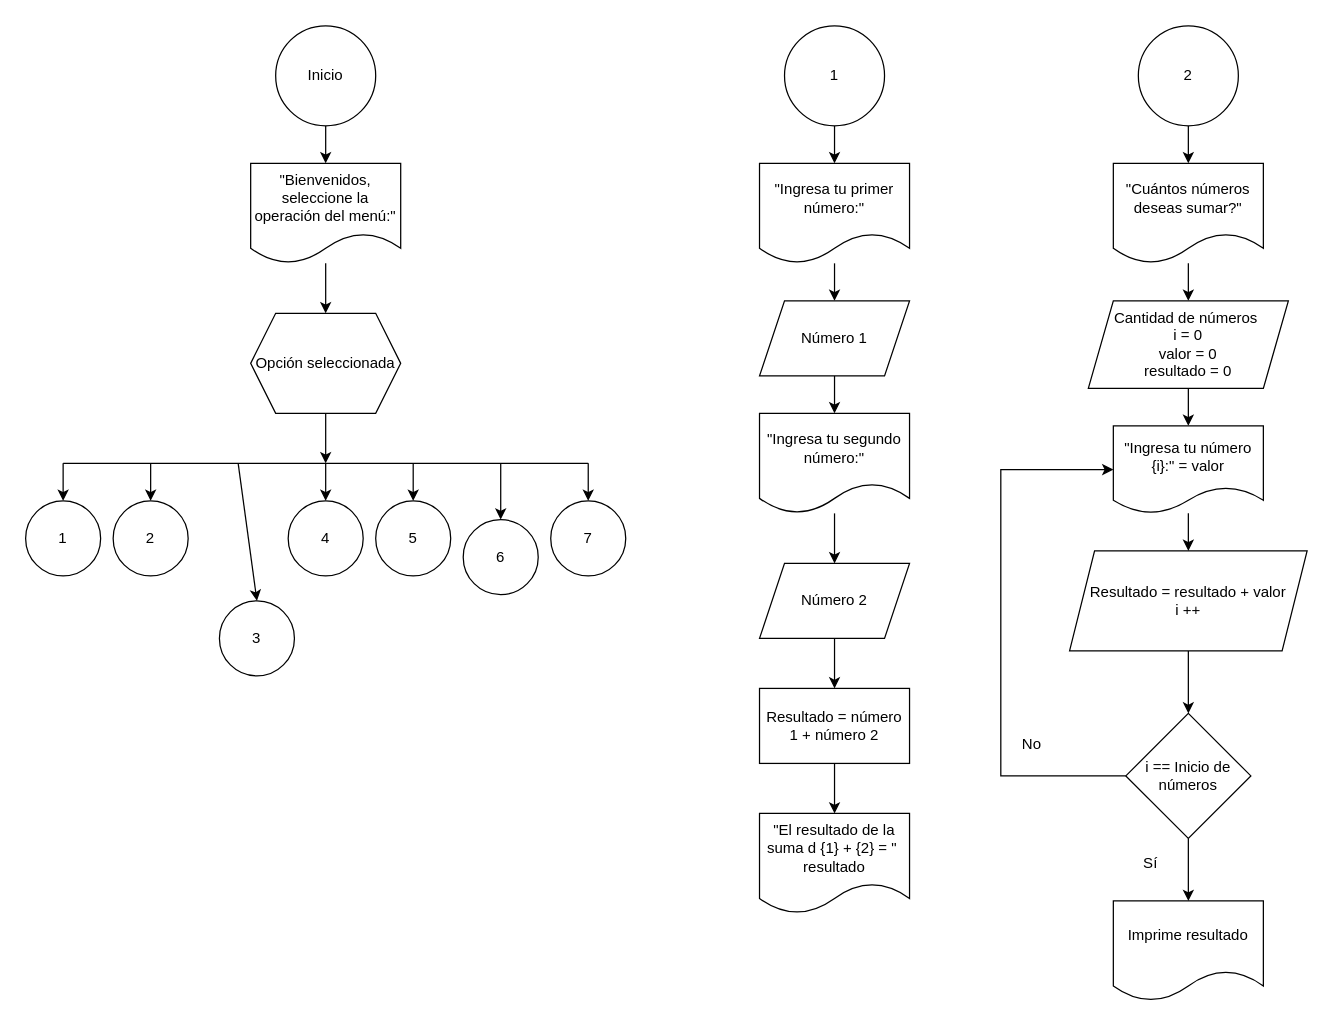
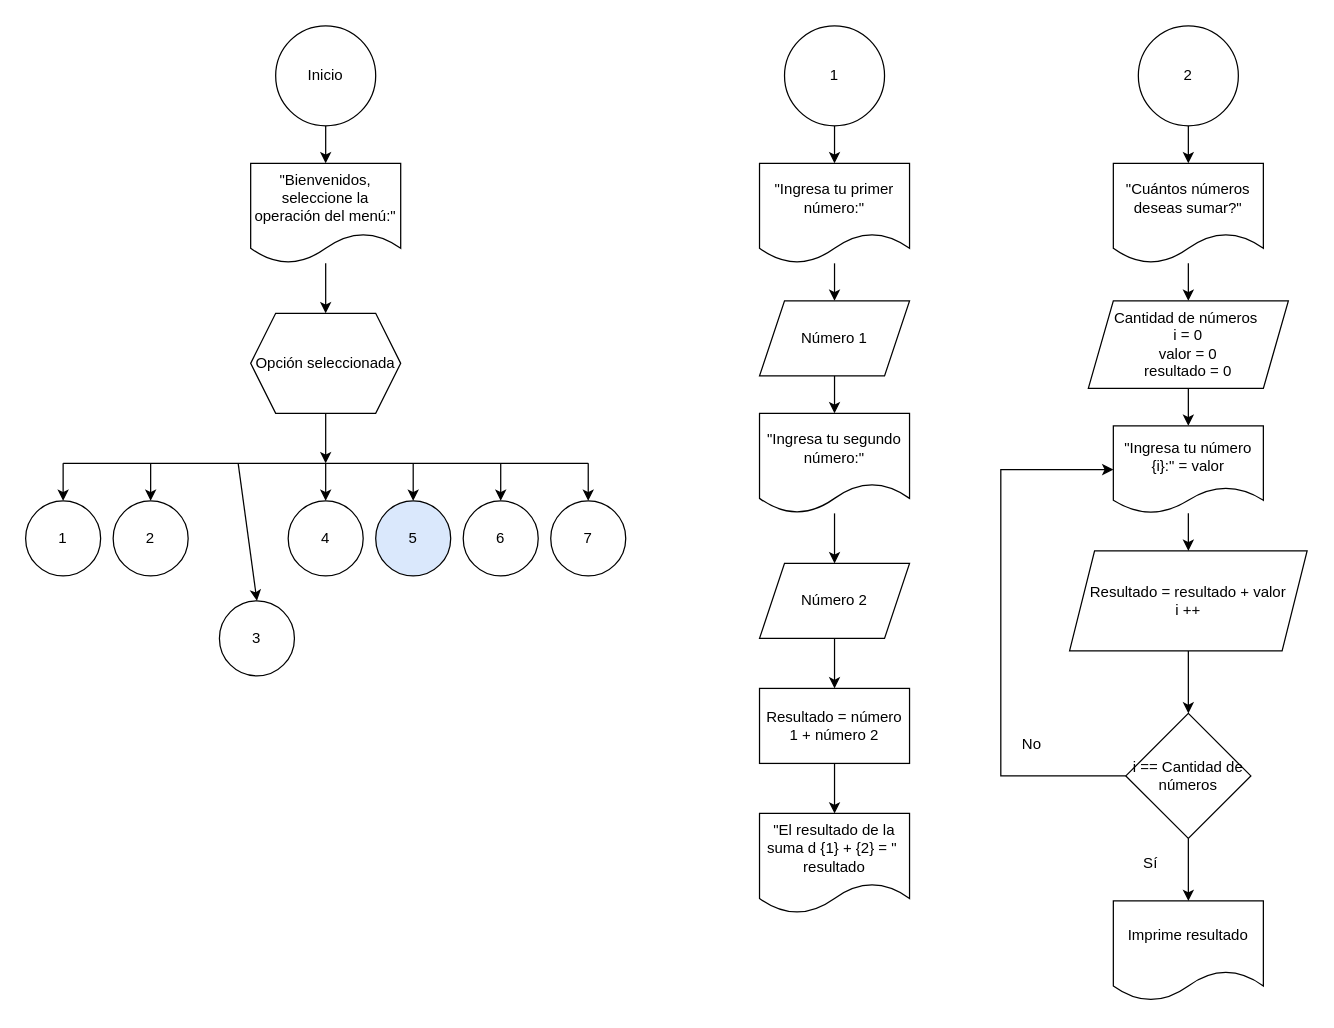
(413, 538) -> (413, 538)
(501, 557) -> (501, 538)
(1188, 776) -> (1188, 776)
